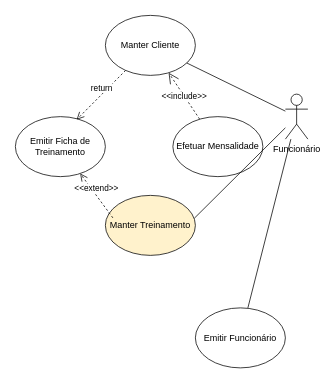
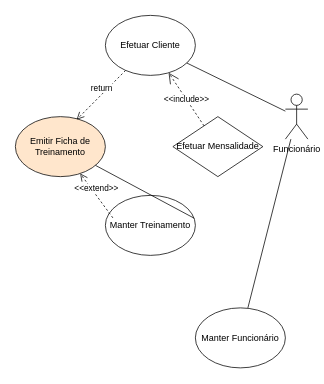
(150, 45) -> (150, 45)
(60, 147) -> (60, 147)
(218, 147) -> (218, 147)
(240, 173) -> (145, 192)
(150, 225) -> (150, 225)
(240, 338) -> (240, 338)
